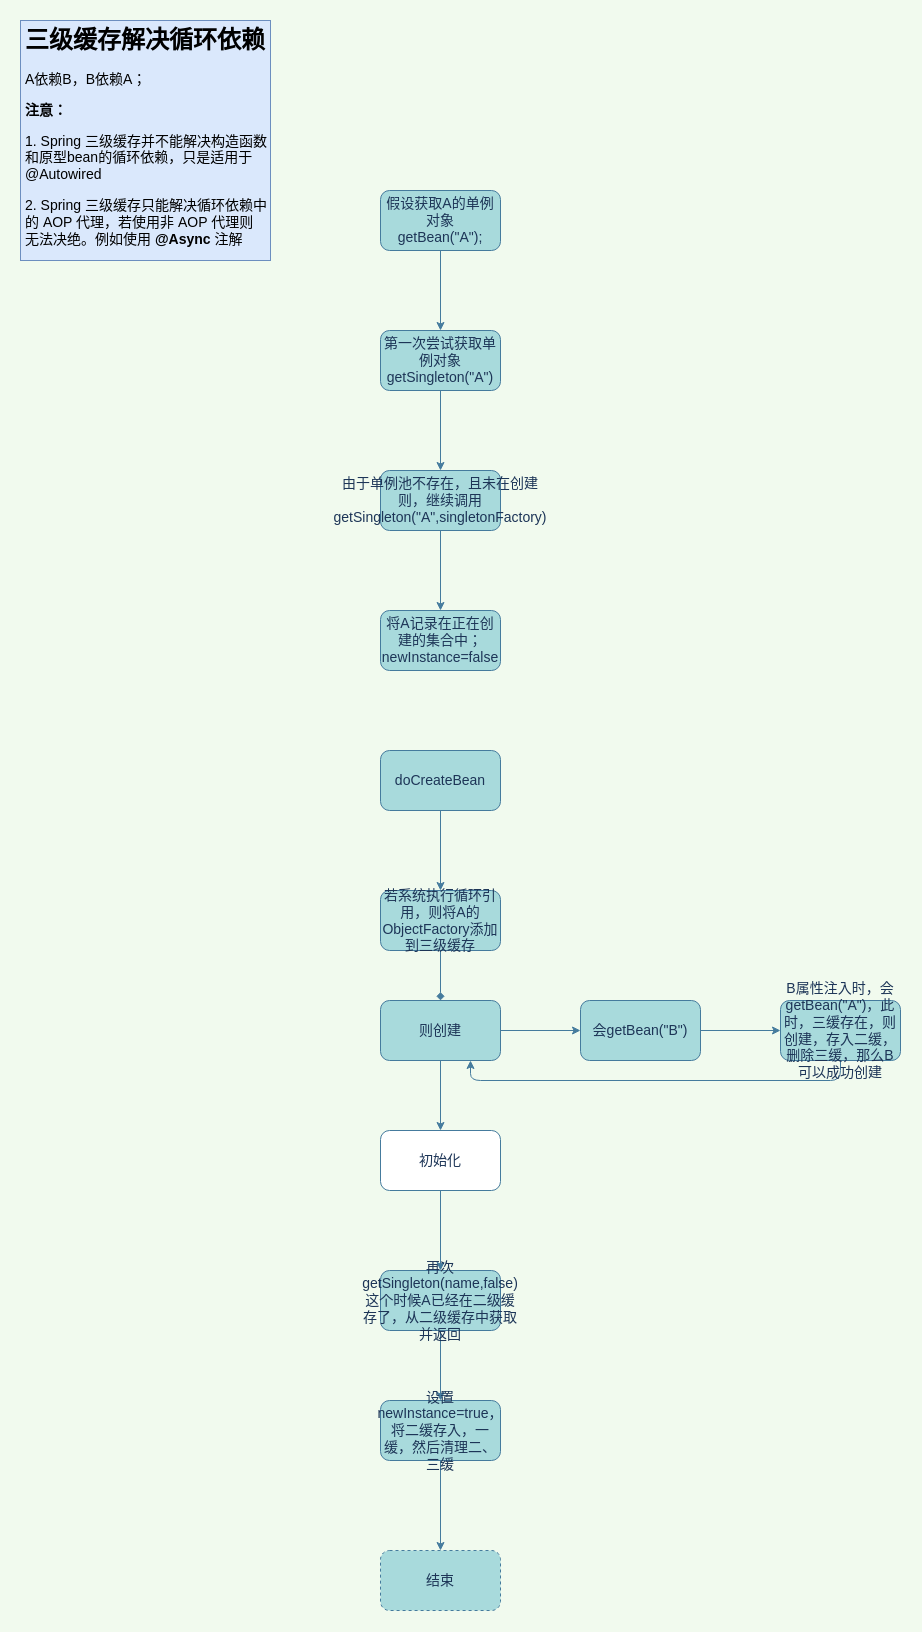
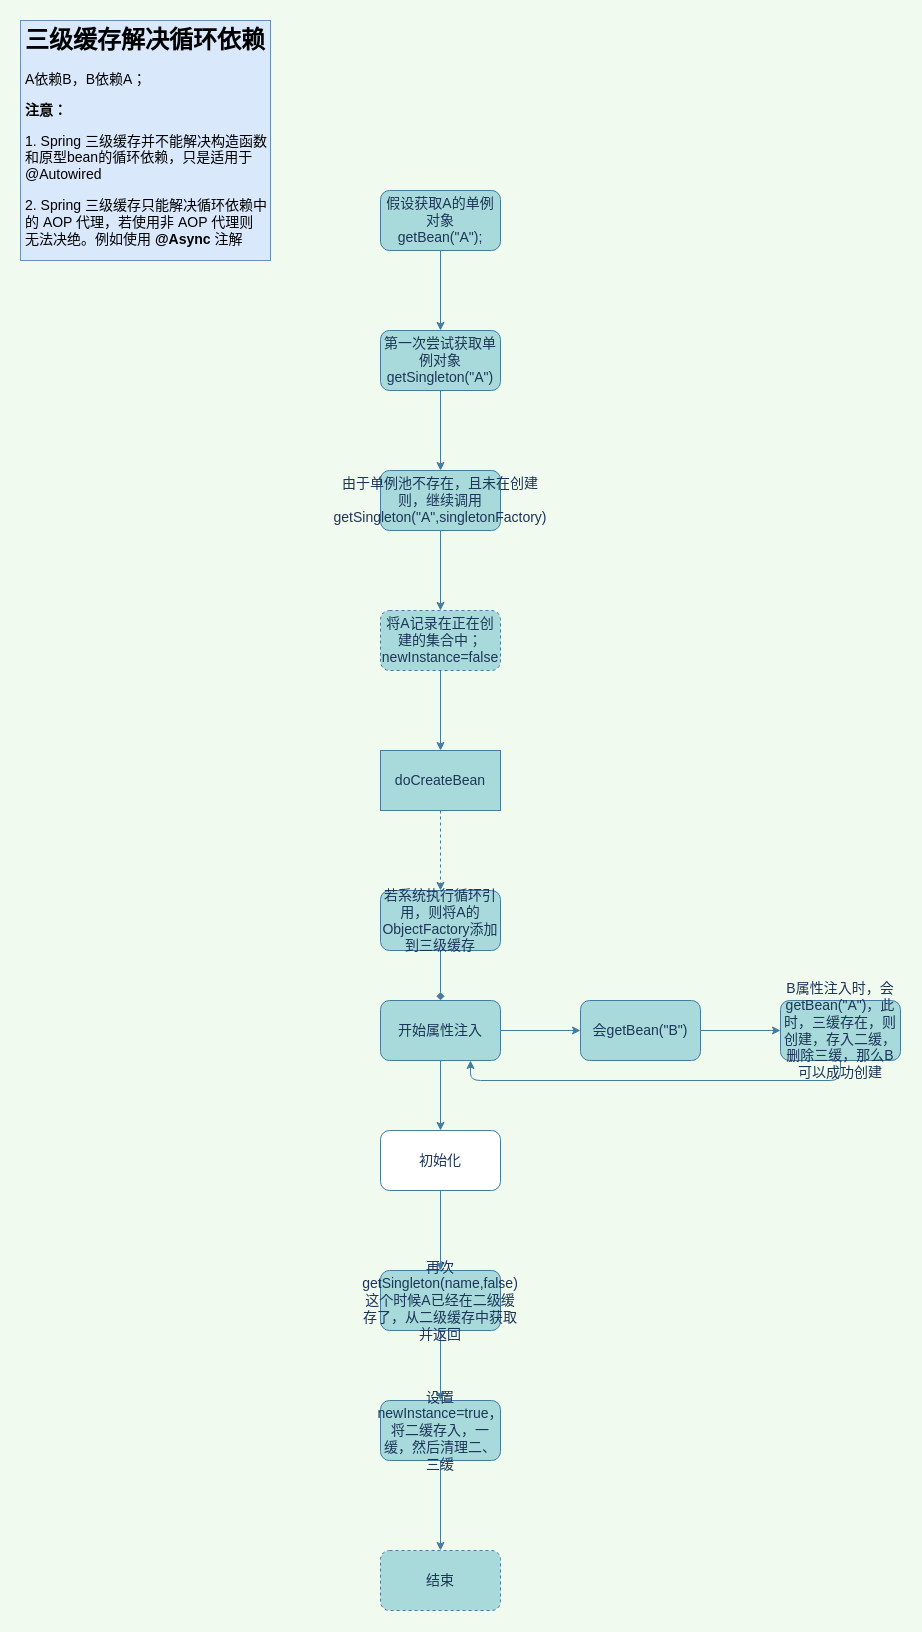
(441, 641) -> (441, 641)
none -> (441, 707)
(441, 781) -> (441, 781)
(441, 847) -> (441, 847)
(441, 1031) -> (441, 1031)
